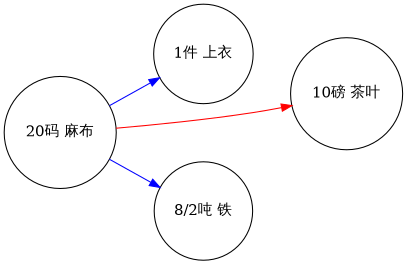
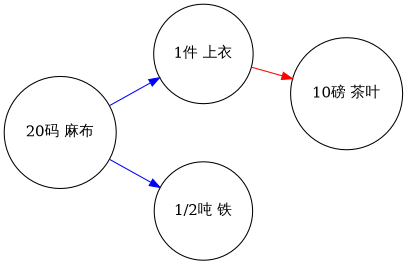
(199, 120) -> (267, 72)
(203, 211) -> (203, 211)
